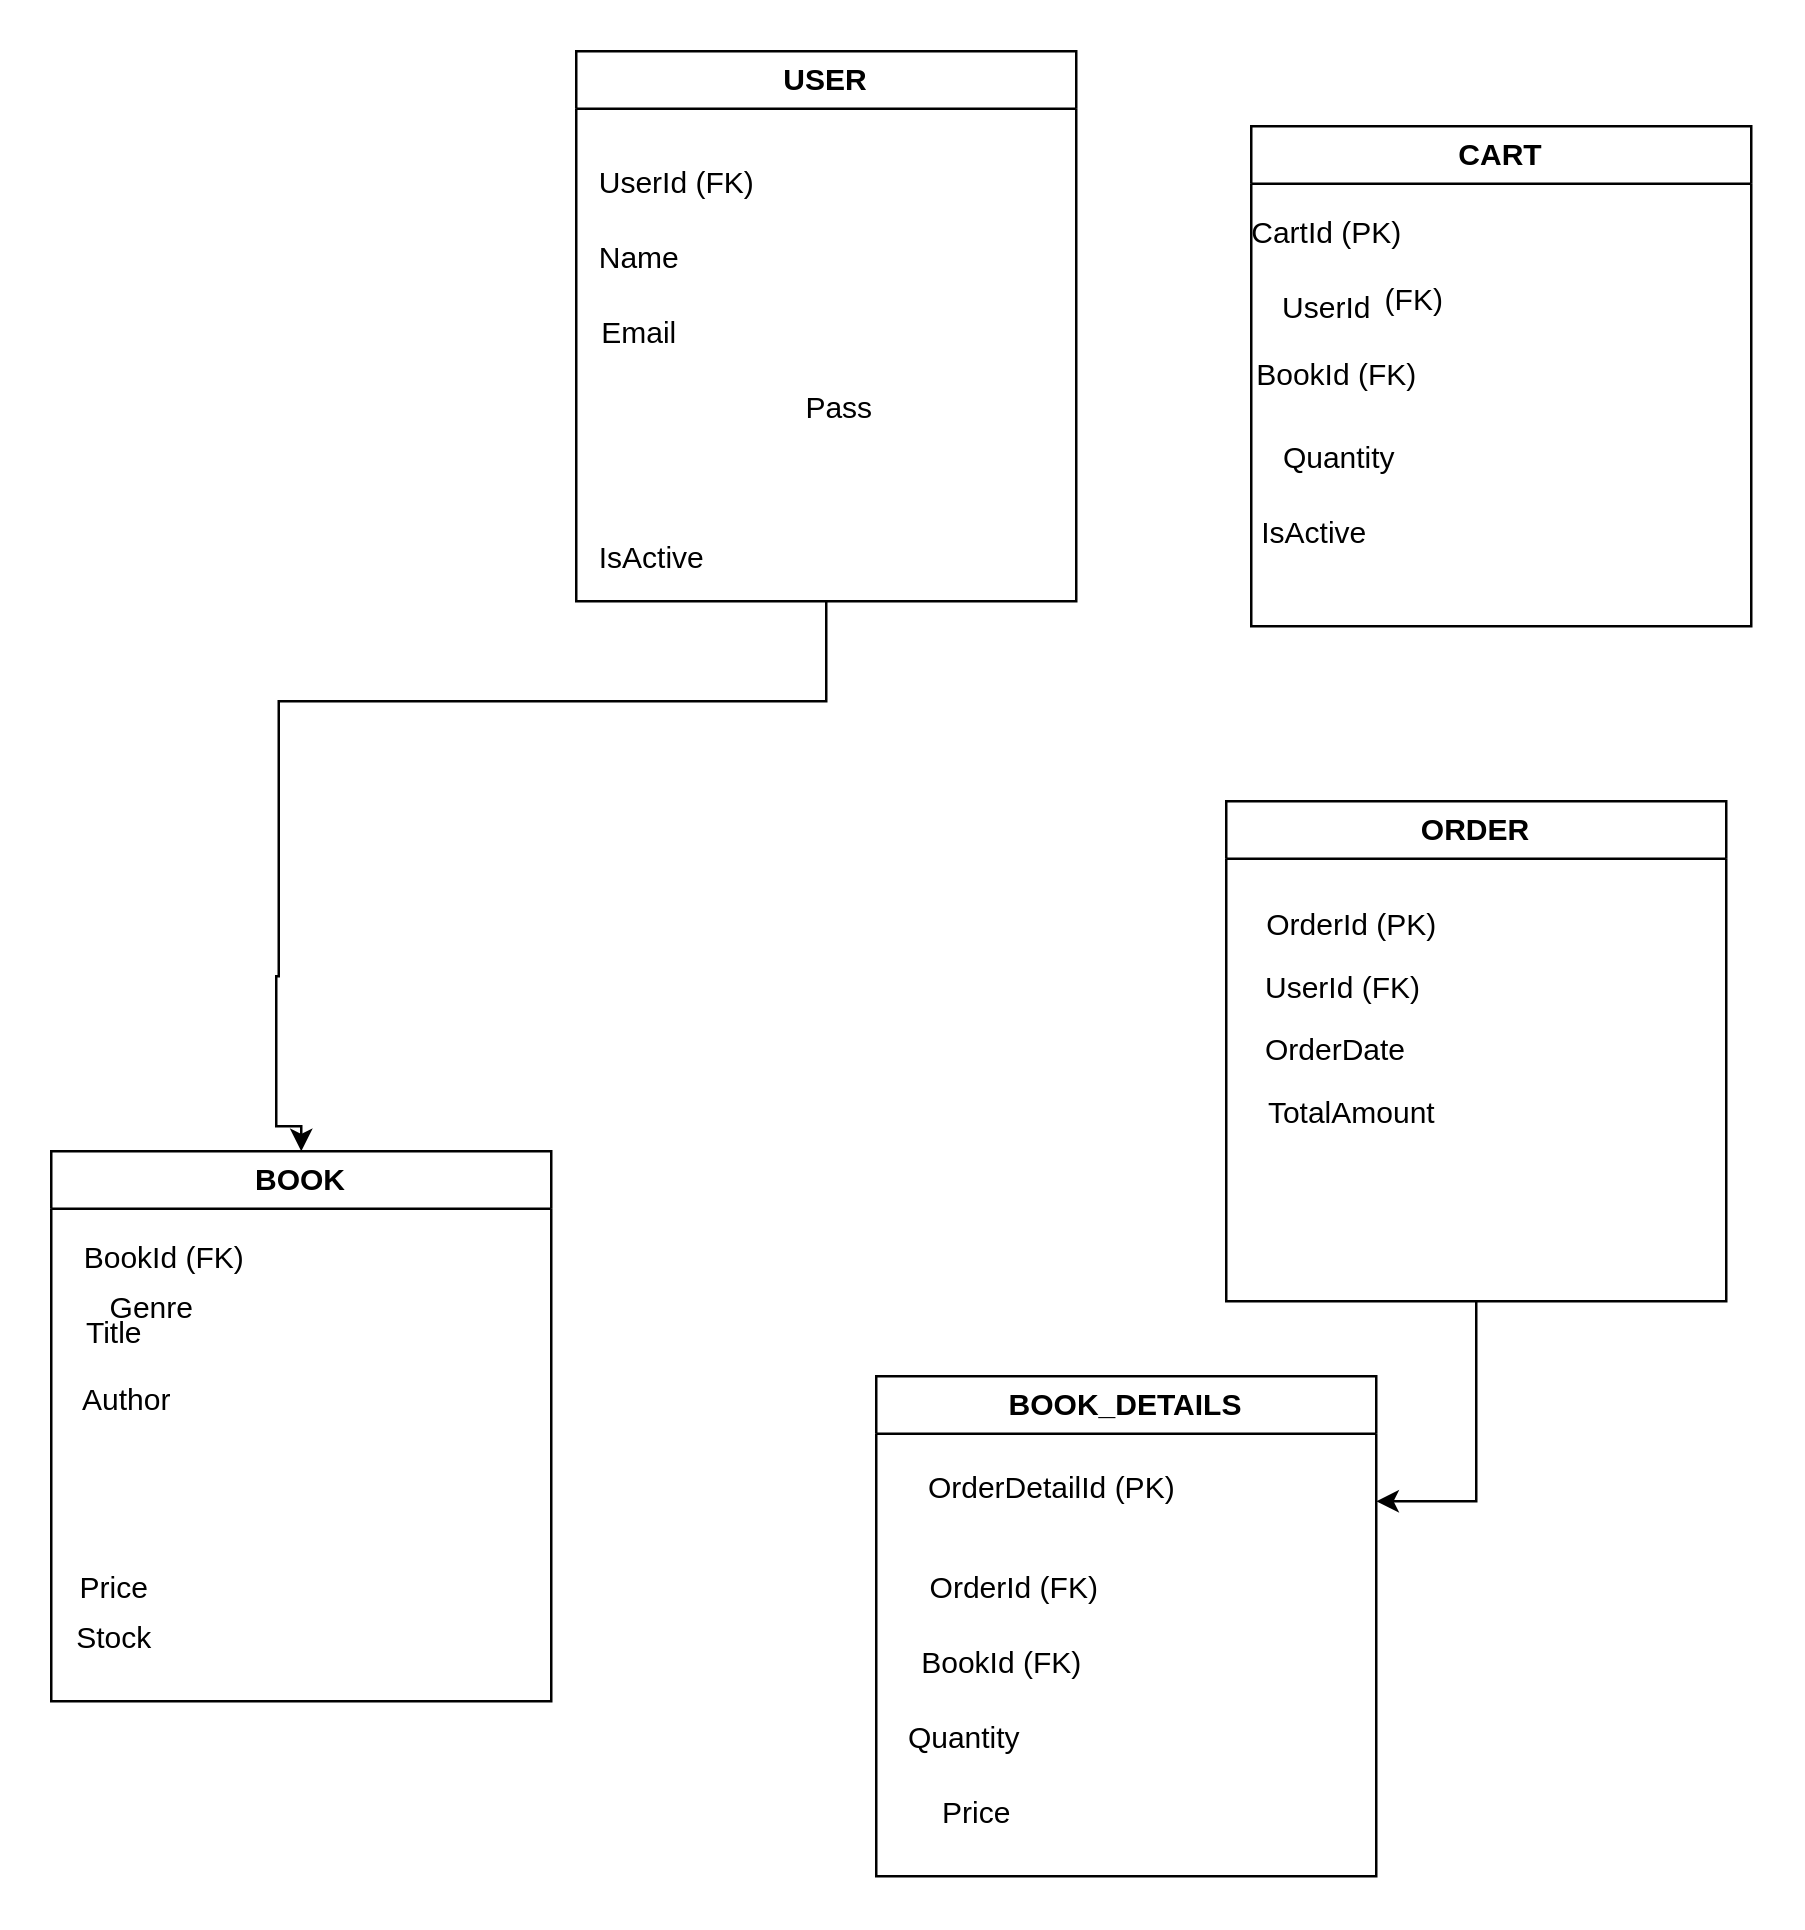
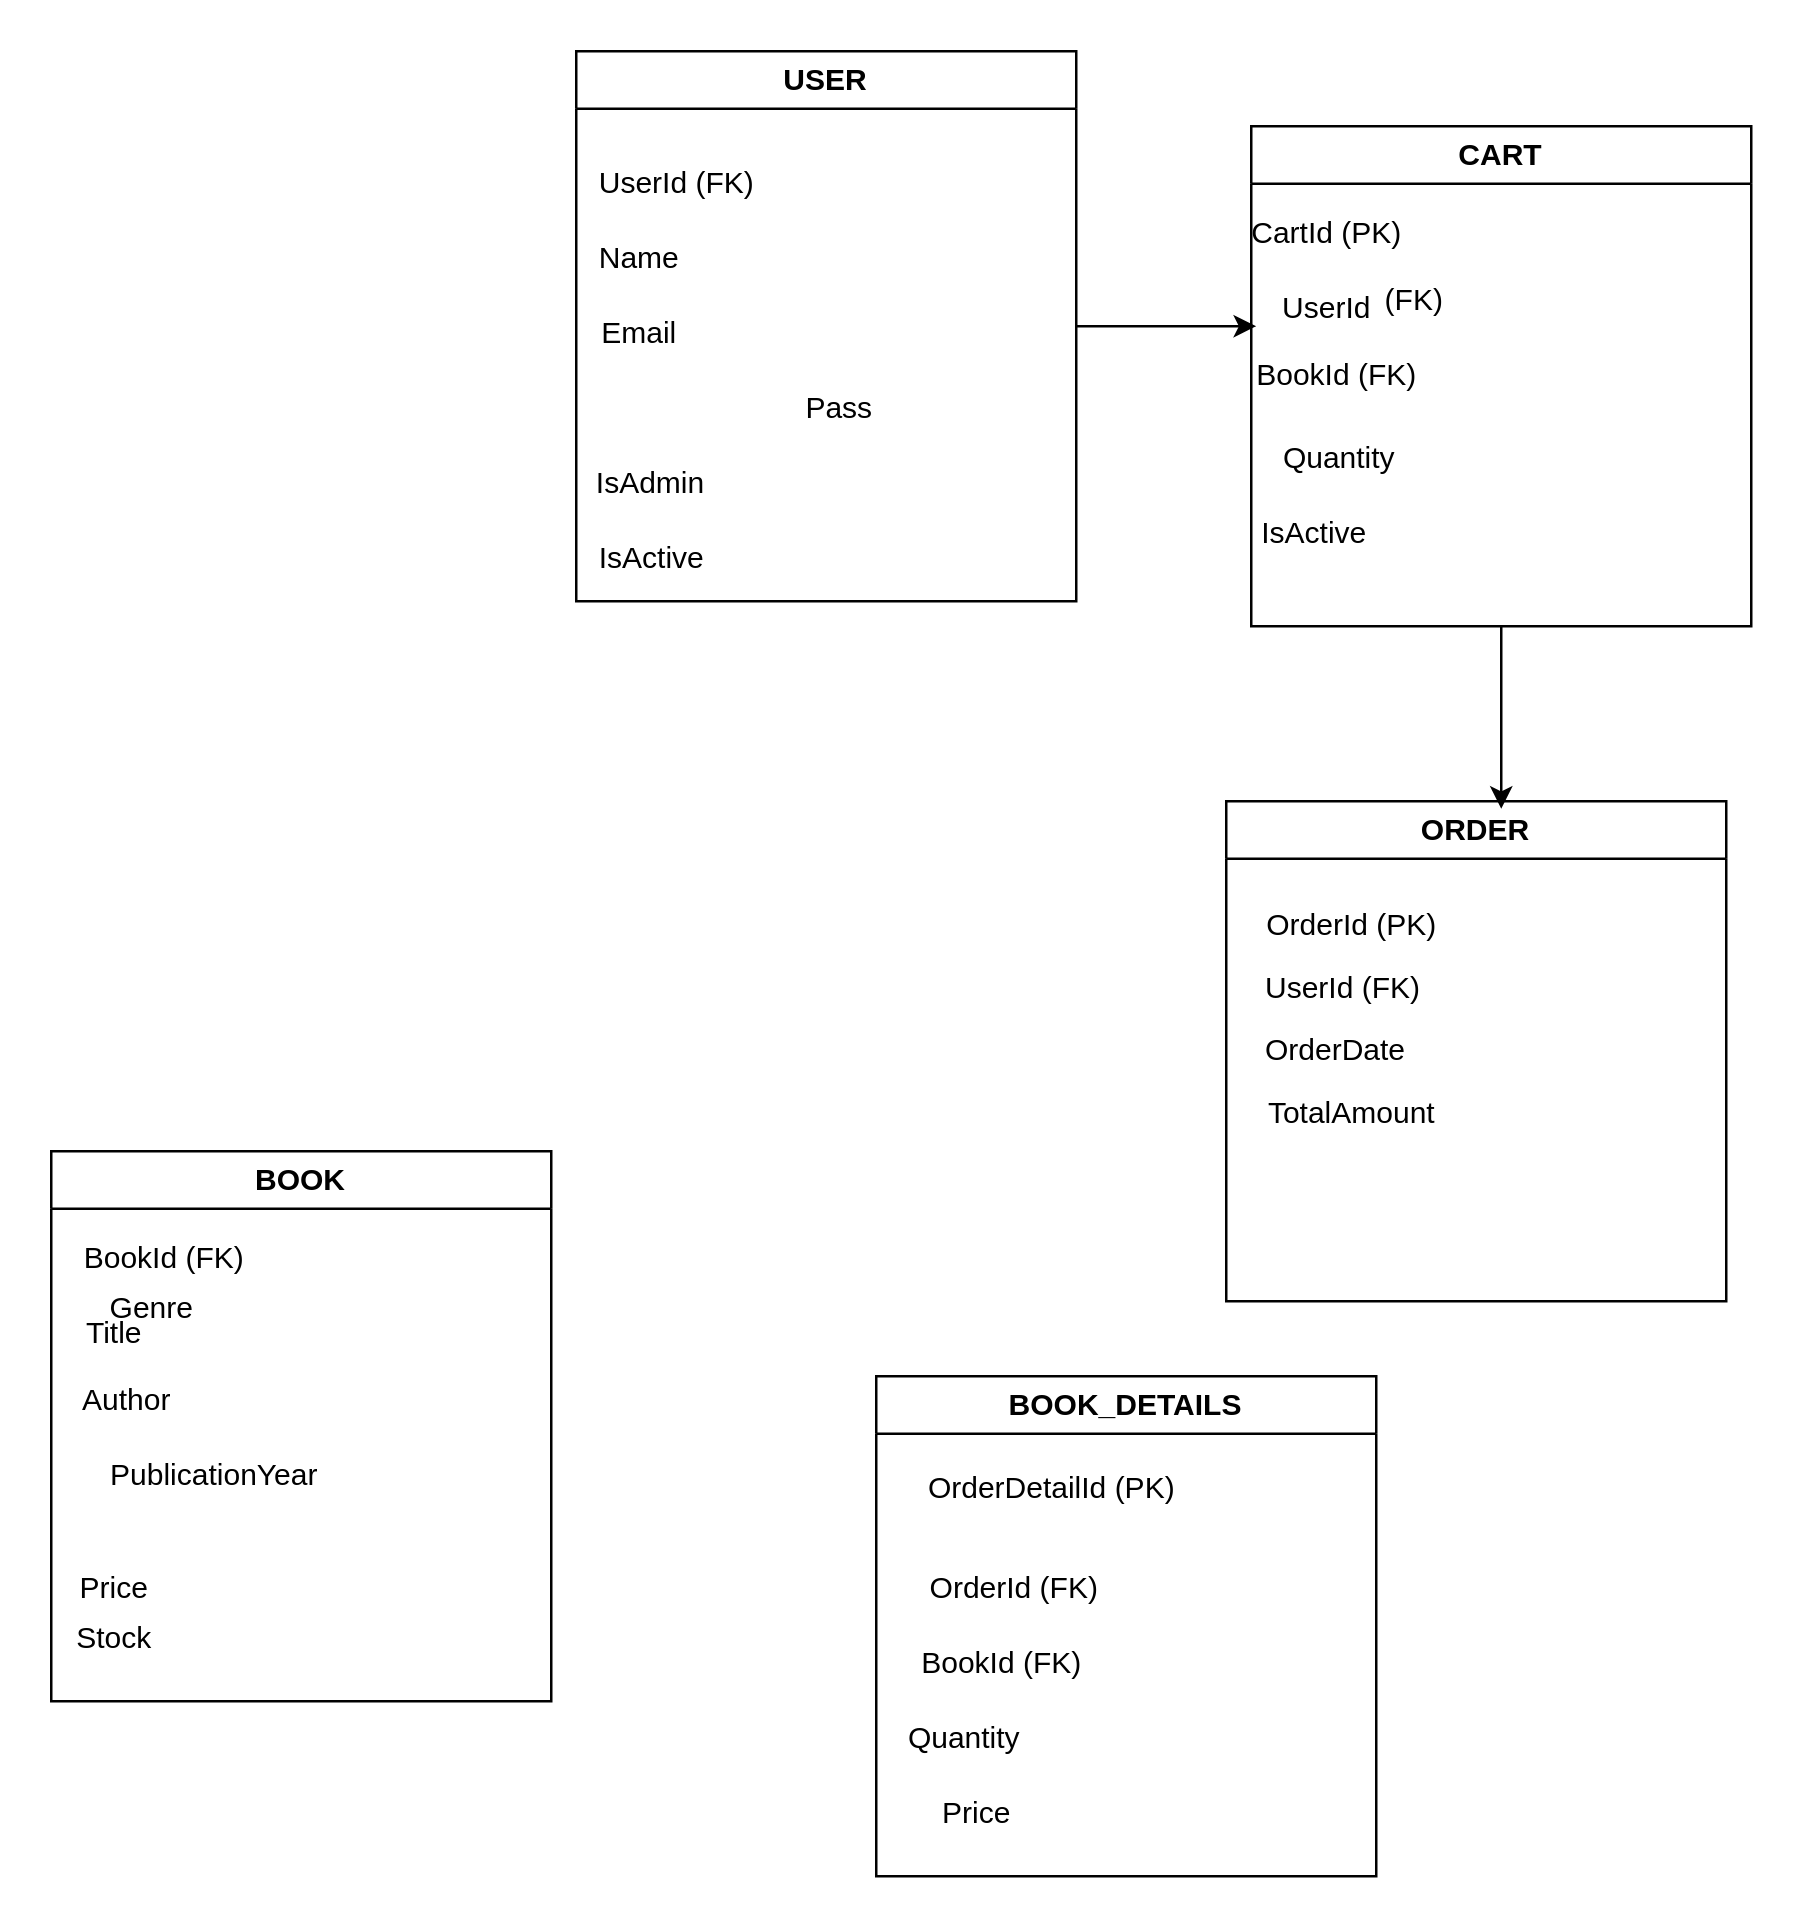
none -> (1160, 326)
none -> (651, 484)
(370, 701) -> none
none -> (1501, 712)
(1476, 1445) -> none
none -> (214, 1476)
